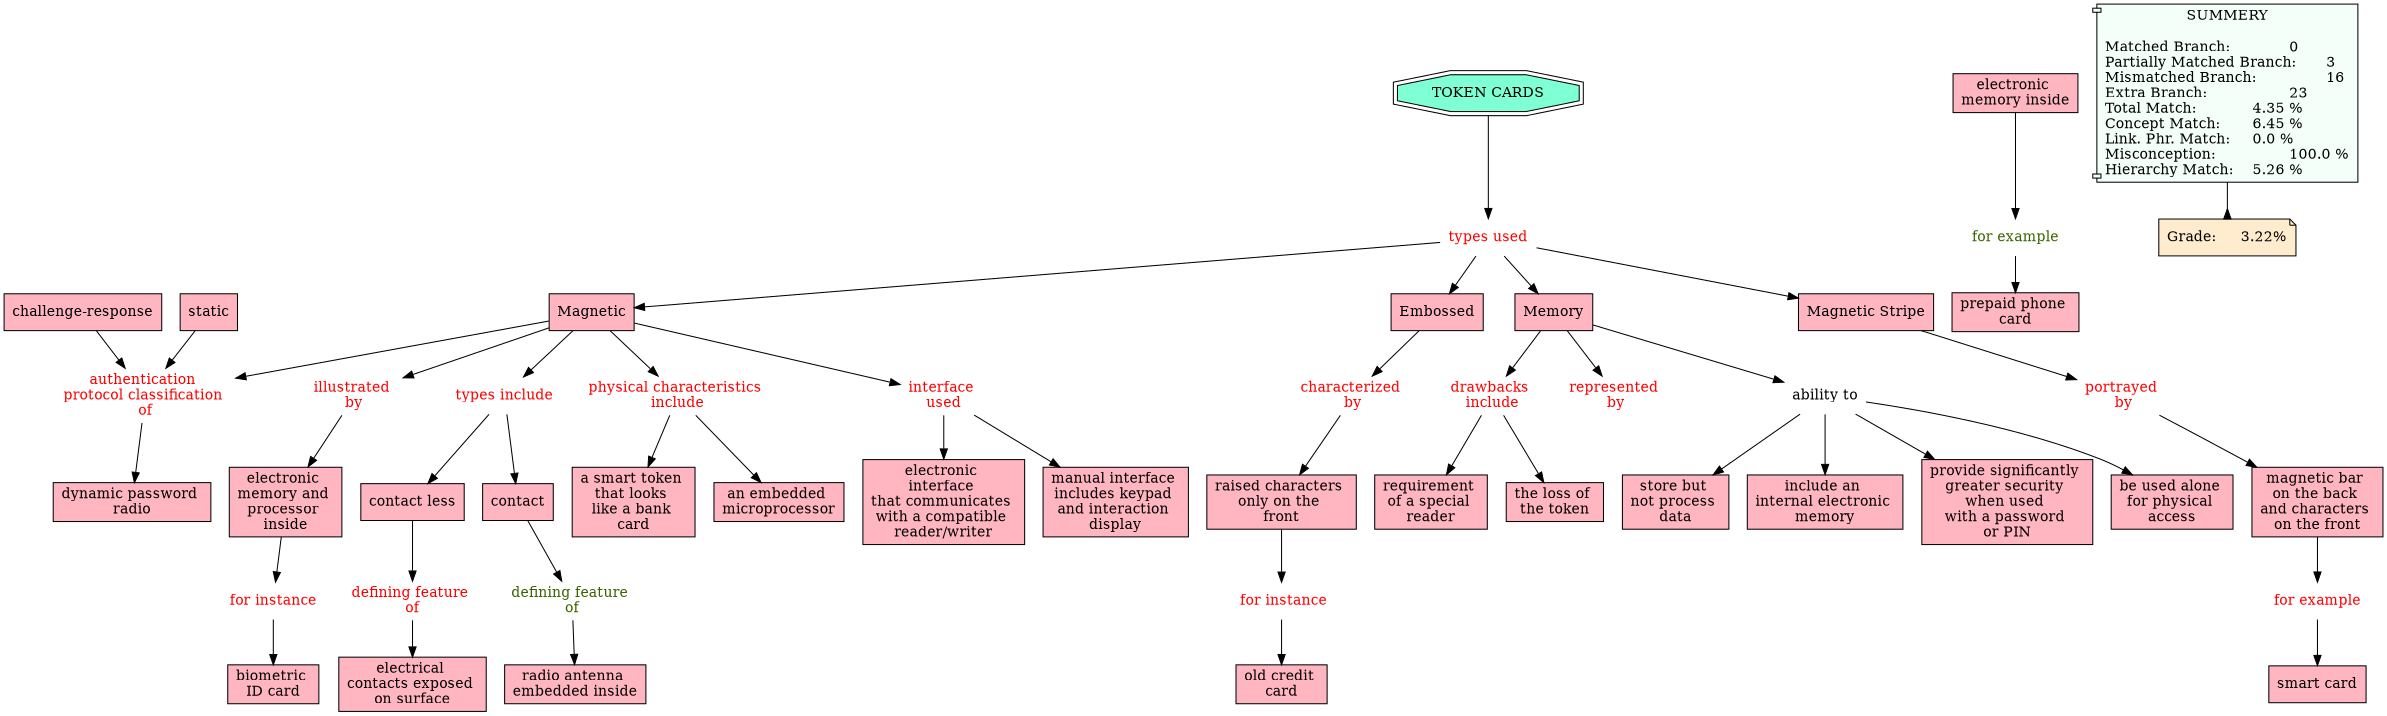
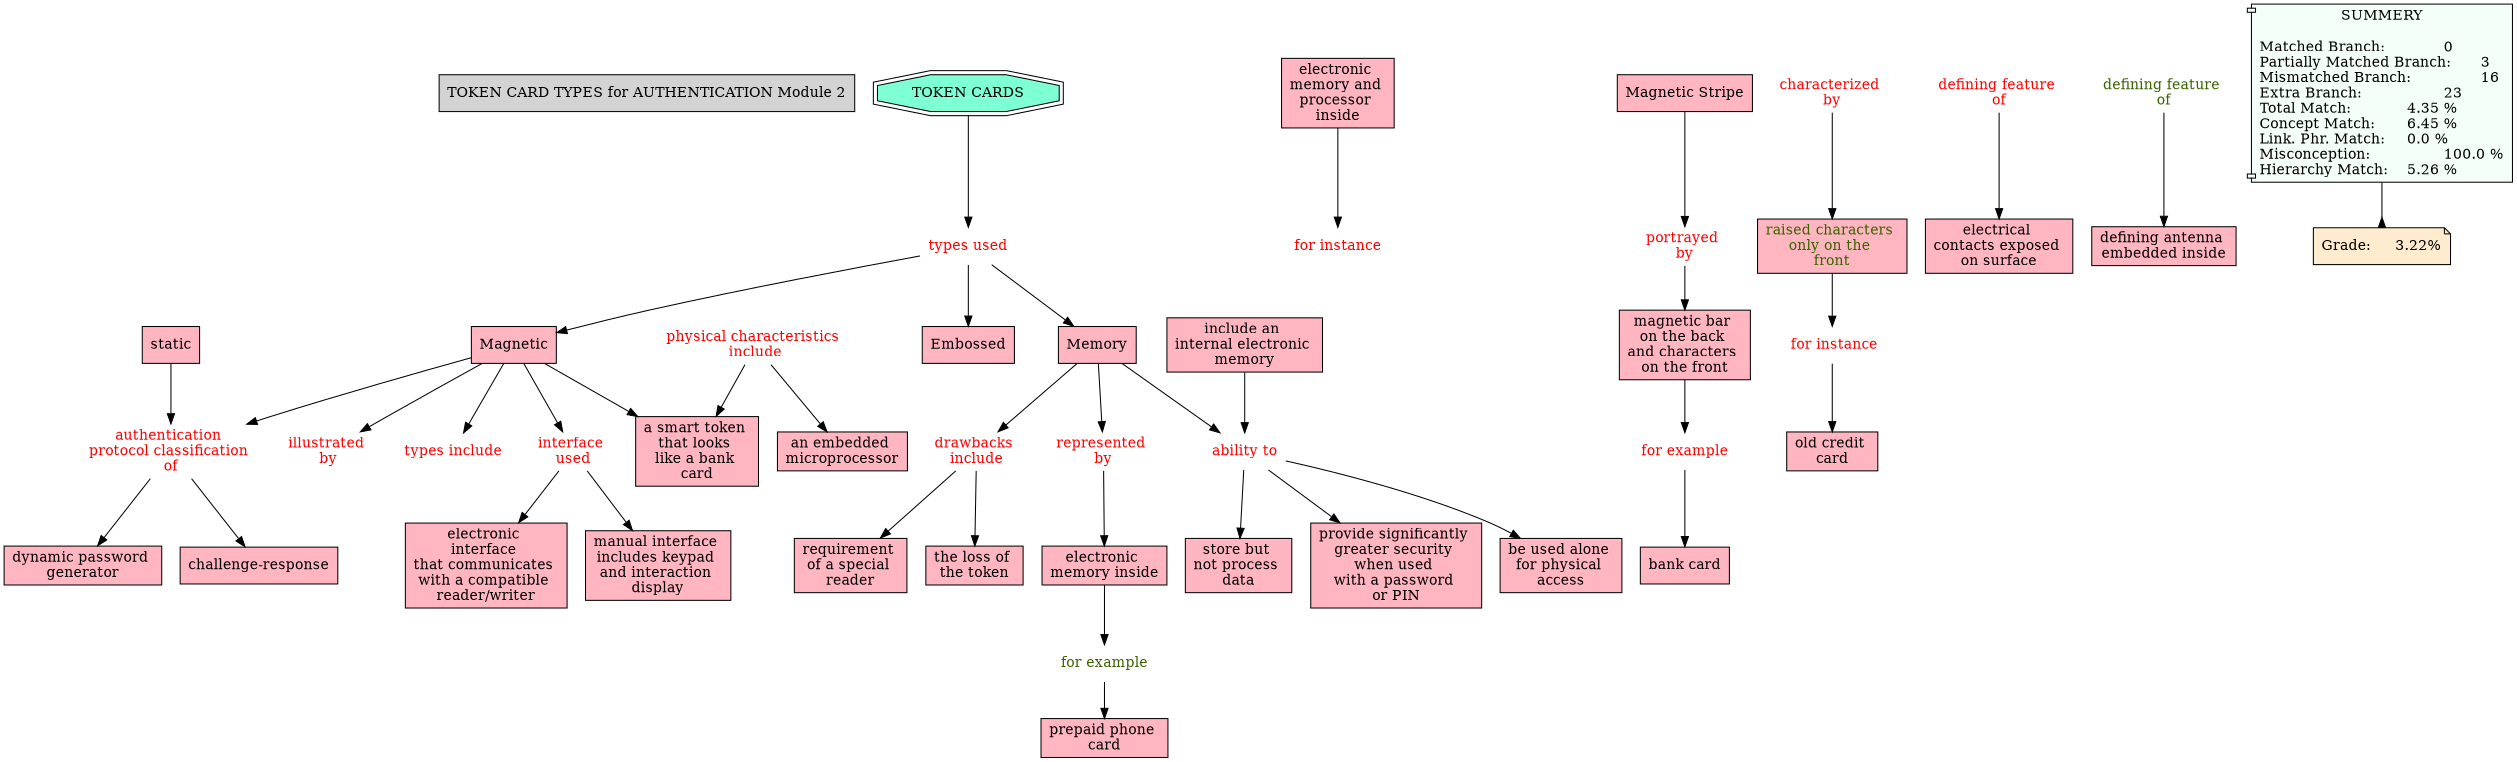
none -> (647, 93)
(1662, 272) -> none
(108, 345) -> (215, 509)
(630, 350) -> (587, 387)
(1399, 350) -> none
(1825, 396) -> (1245, 451)
(328, 437) -> none
(1825, 439) -> (1245, 397)
(132, 502) -> (83, 566)
(413, 502) -> none
(518, 502) -> none
(1282, 502) -> (1832, 246)
none -> (1104, 503)
(273, 684) -> none
(575, 684) -> (2164, 246)
(2317, 684) -> (1685, 566)
